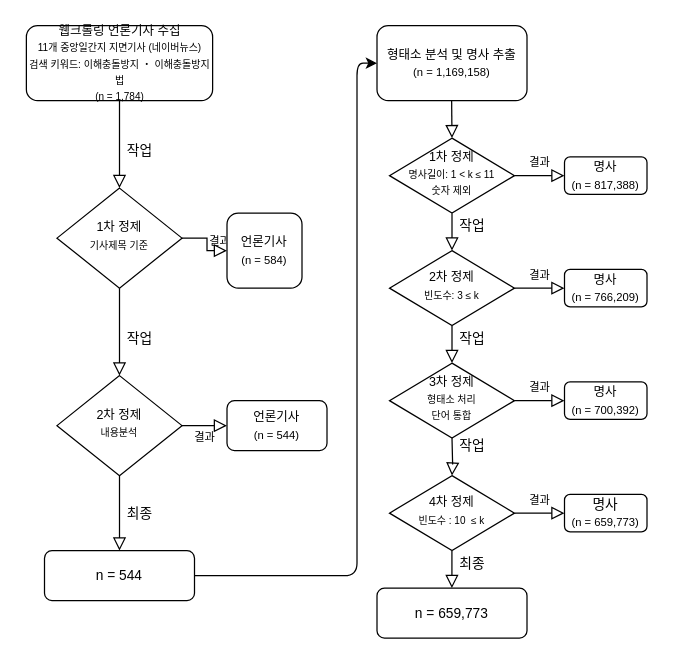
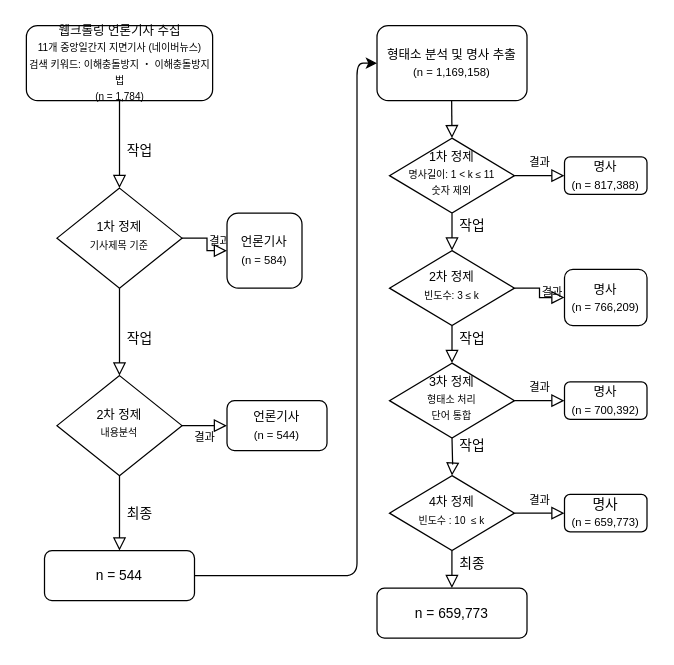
(606, 288) -> (606, 298)
